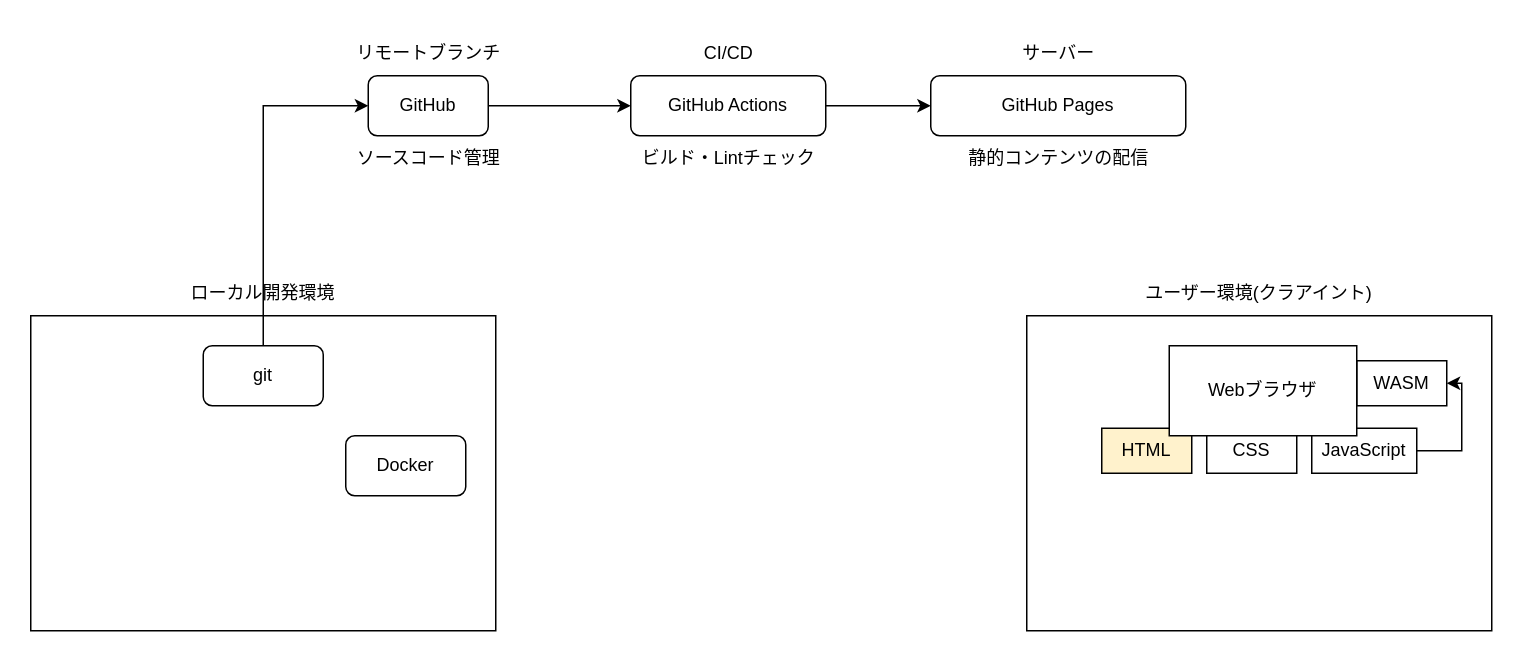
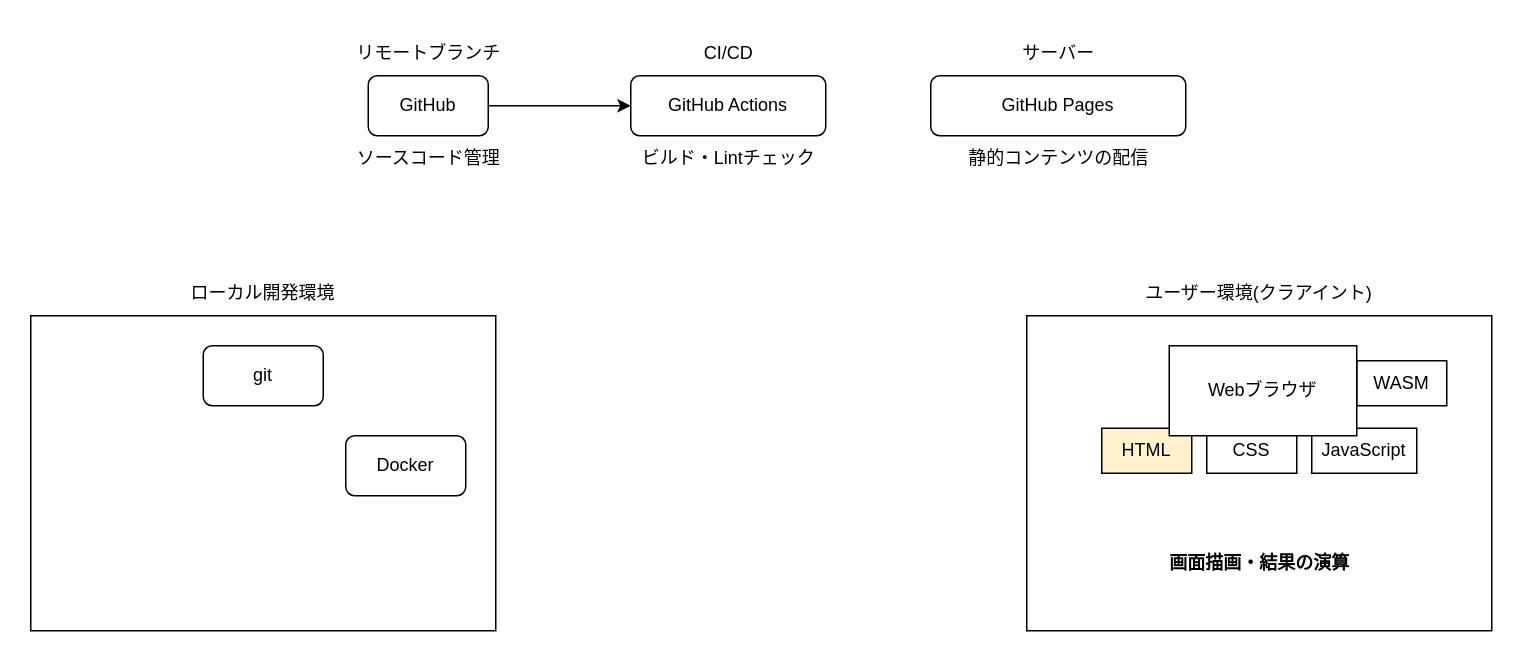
(873, 106) -> none
(263, 179) -> none
(1462, 438) -> none
none -> (1259, 563)
